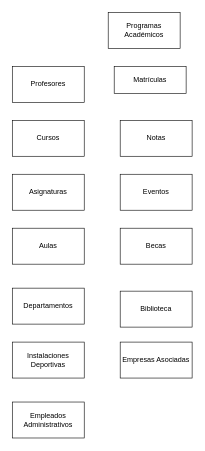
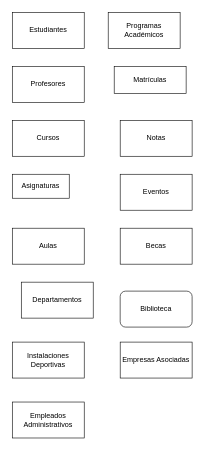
none -> (48, 30)
(48, 192) -> (41, 186)
(48, 306) -> (57, 300)
(156, 309) -> (156, 309)
